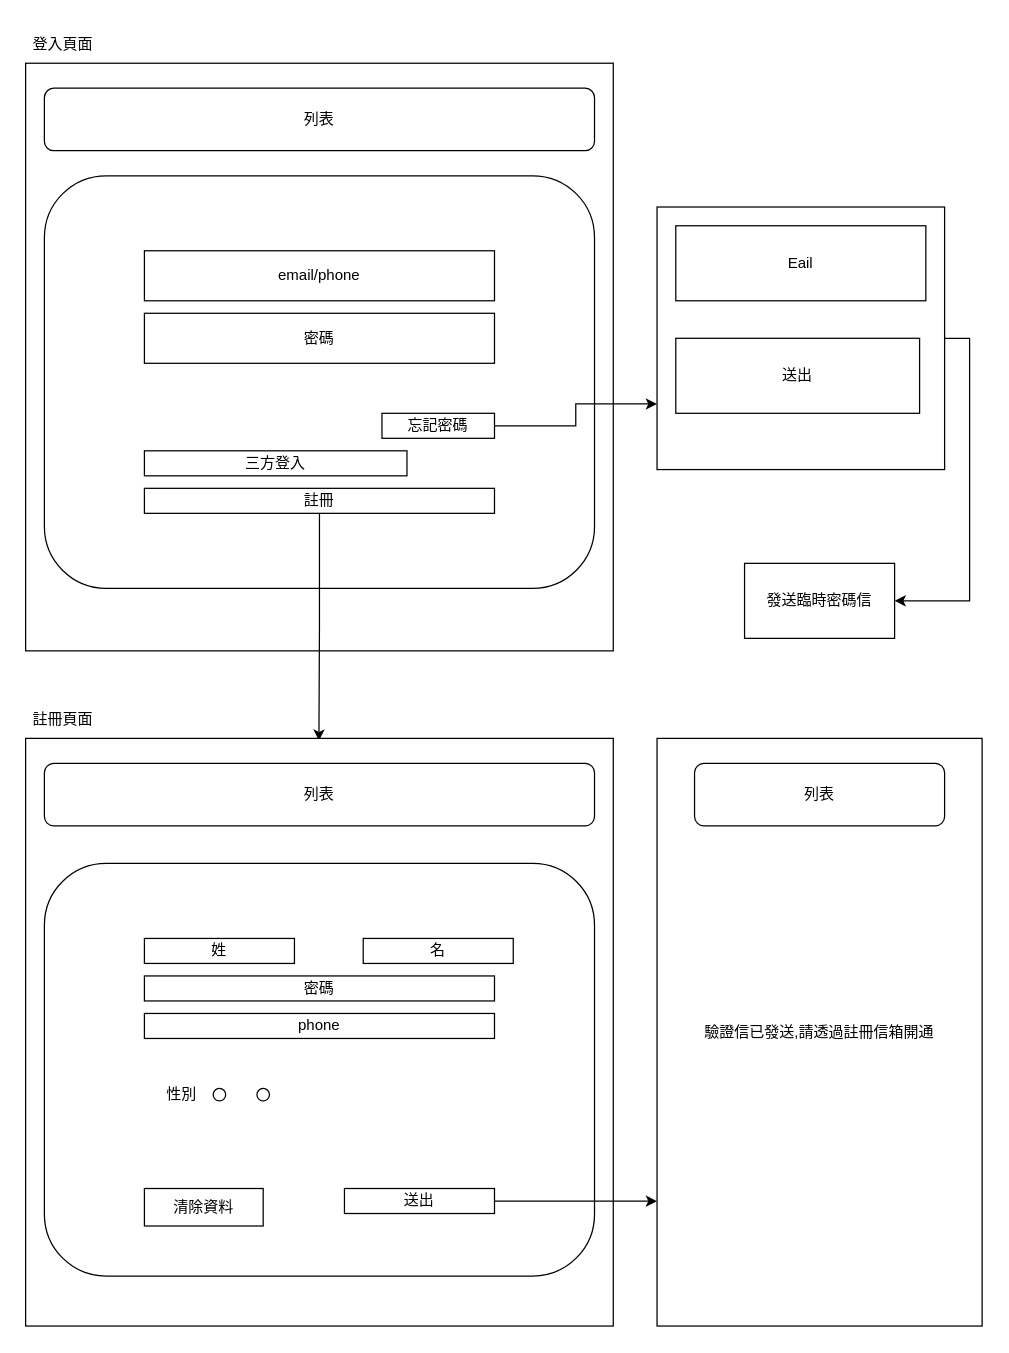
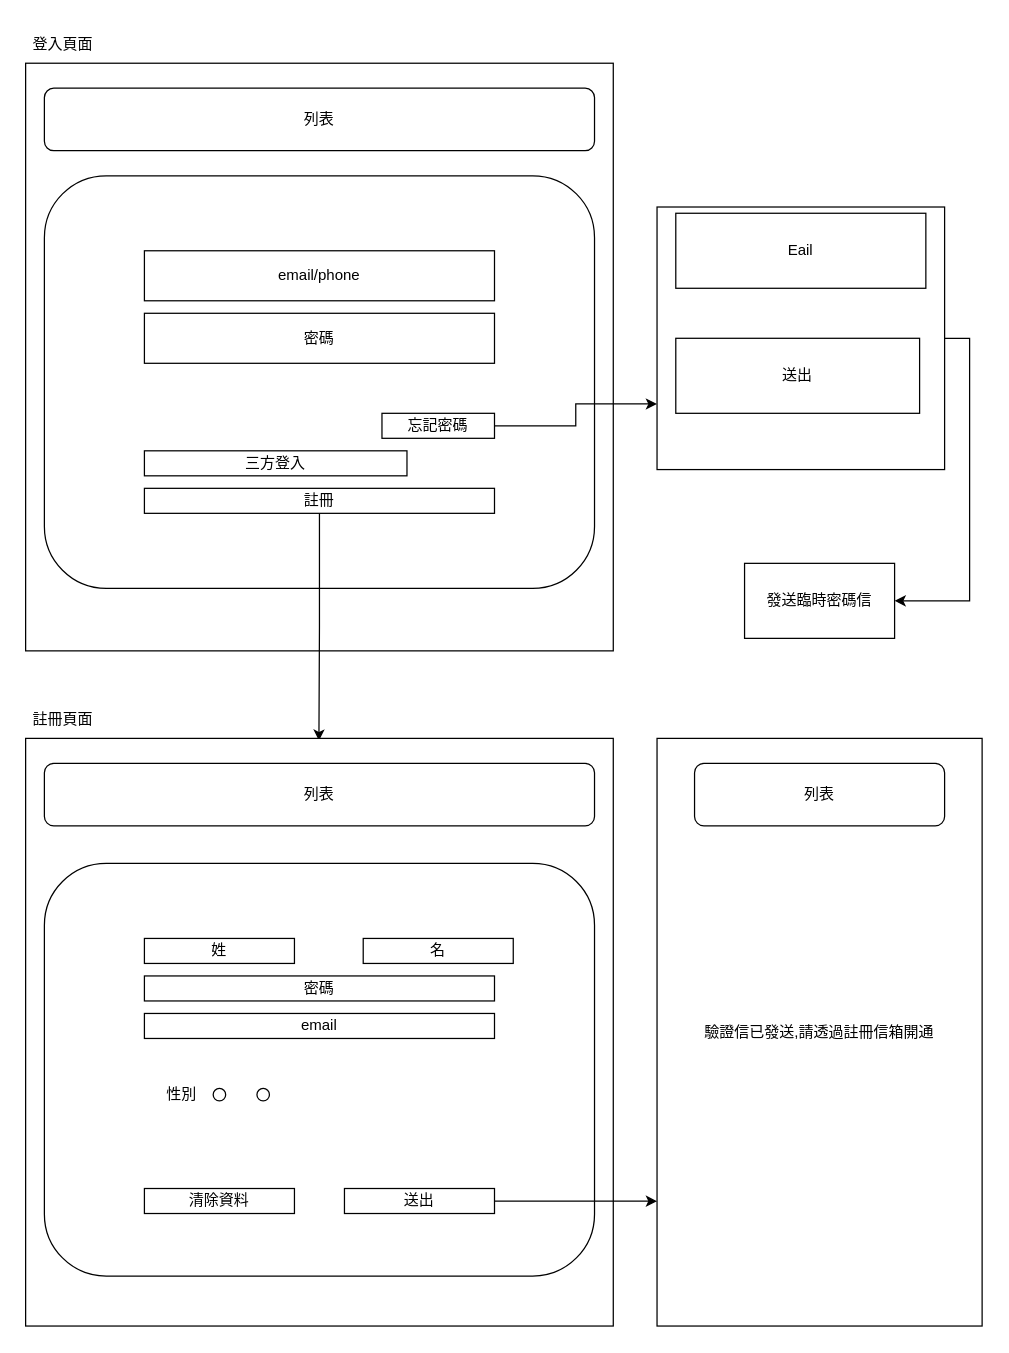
(801, 263) -> (801, 251)
(319, 1026) -> (319, 1026)
(204, 1207) -> (219, 1201)
